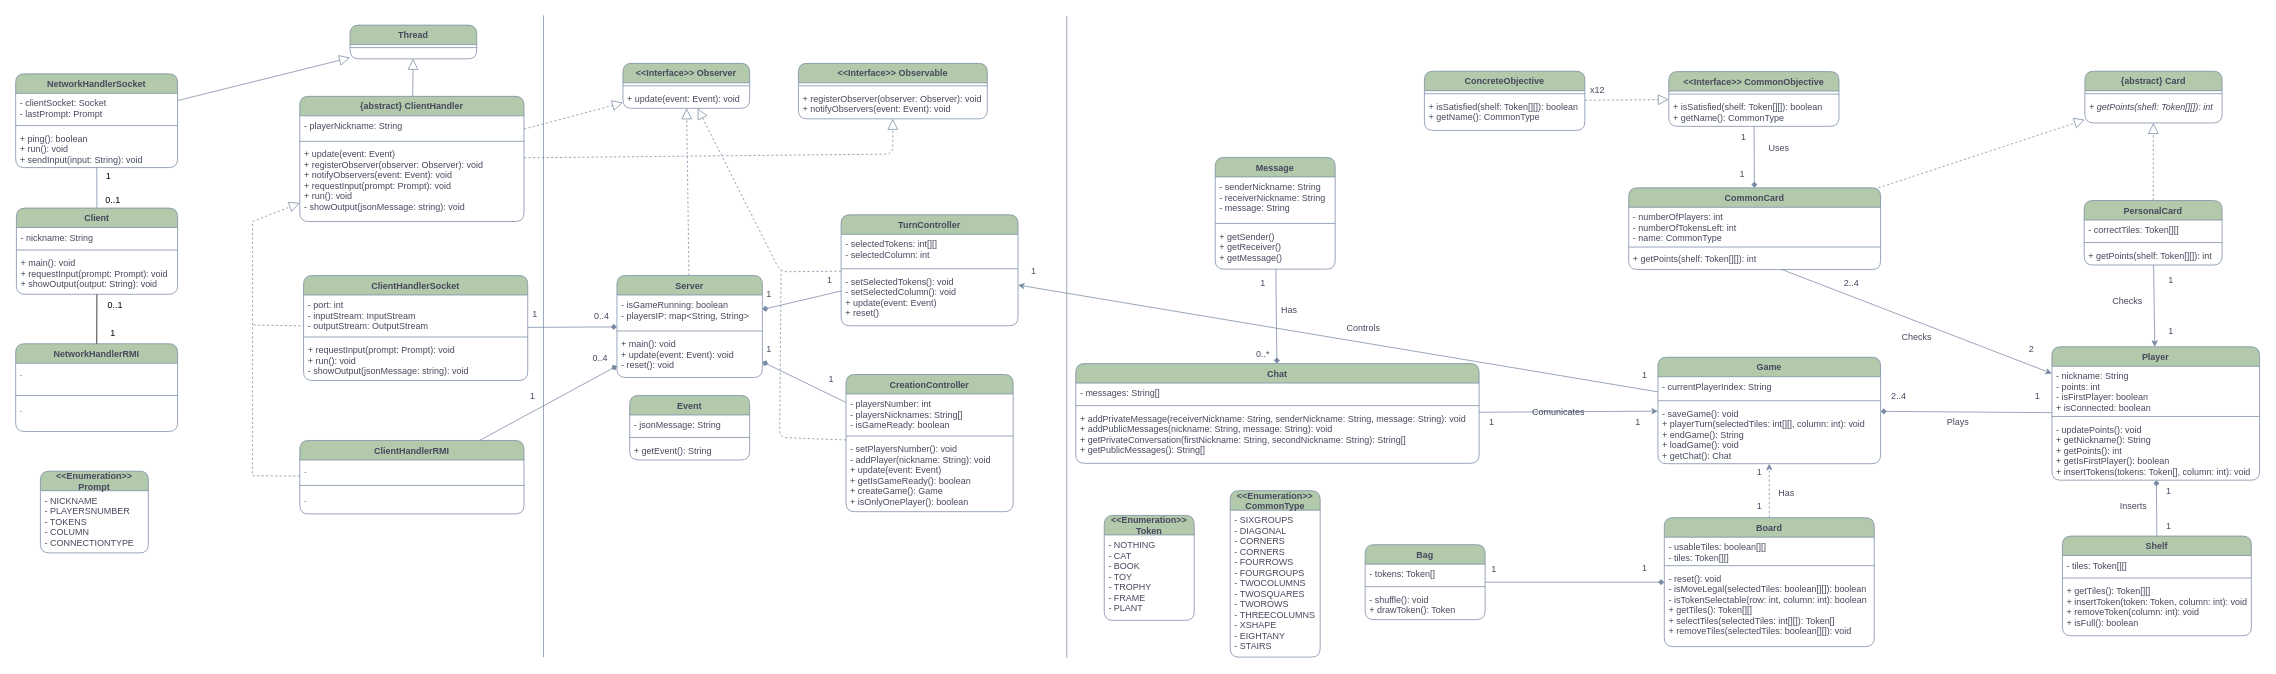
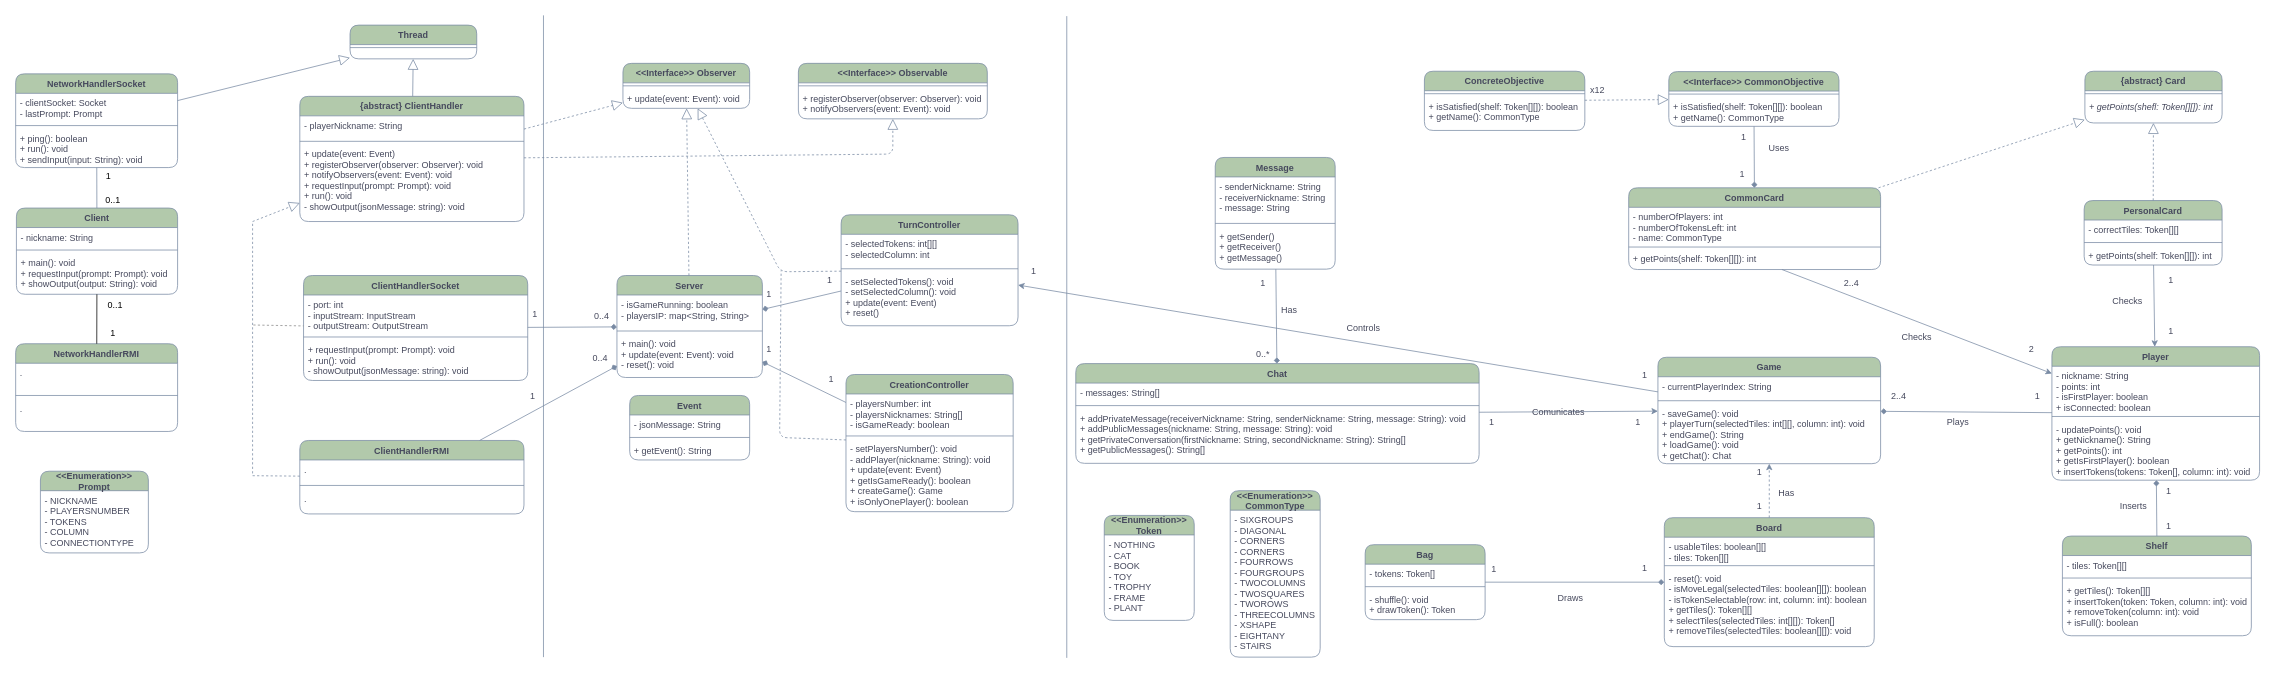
none -> (1571, 599)
